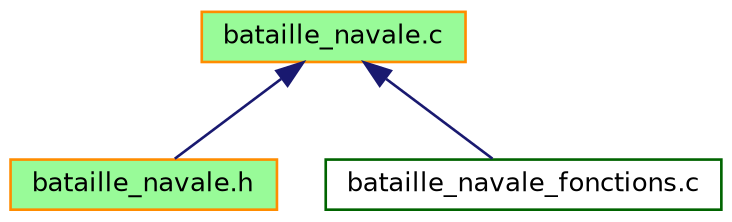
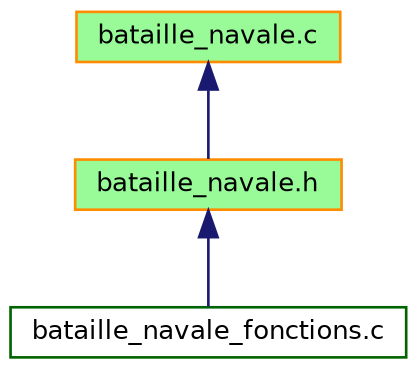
(439, 119) -> (208, 272)
